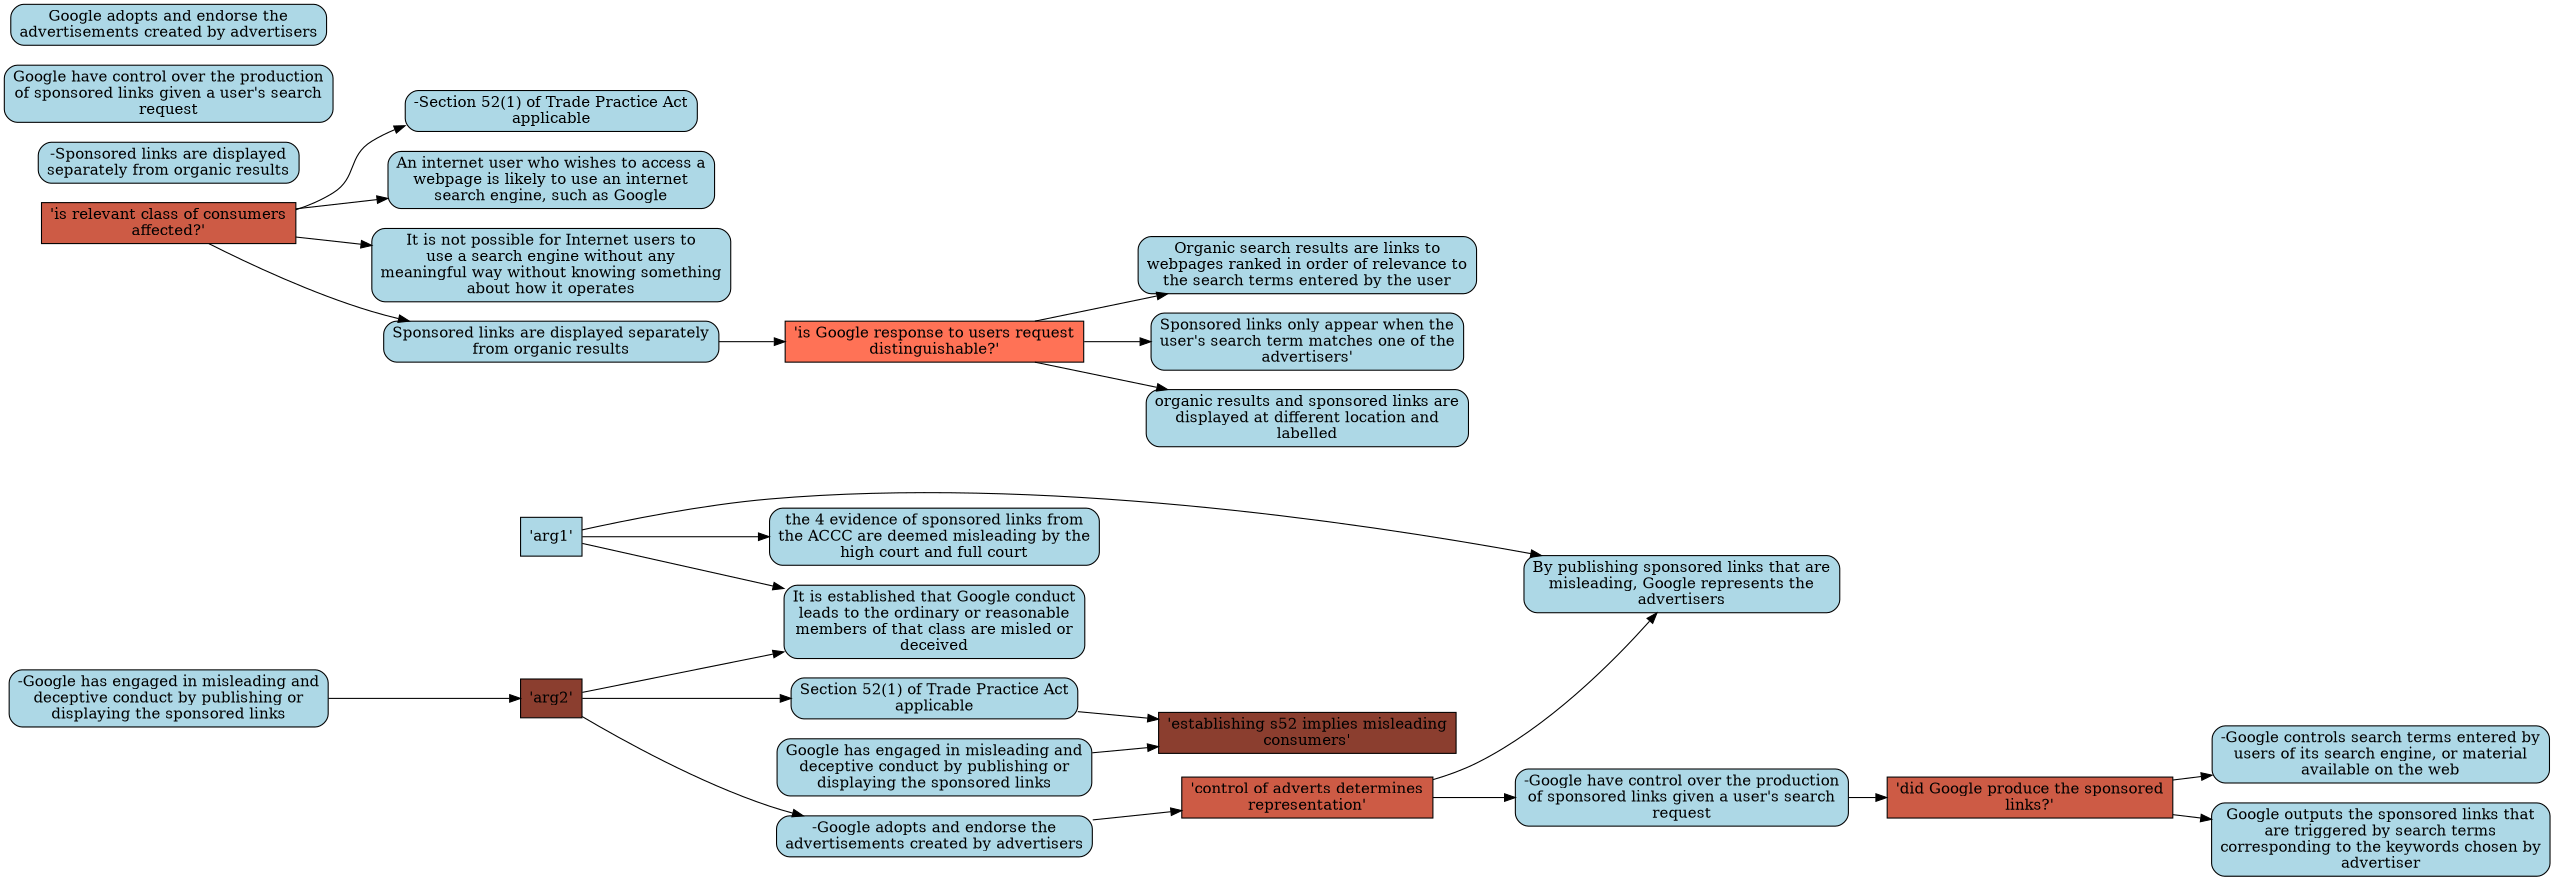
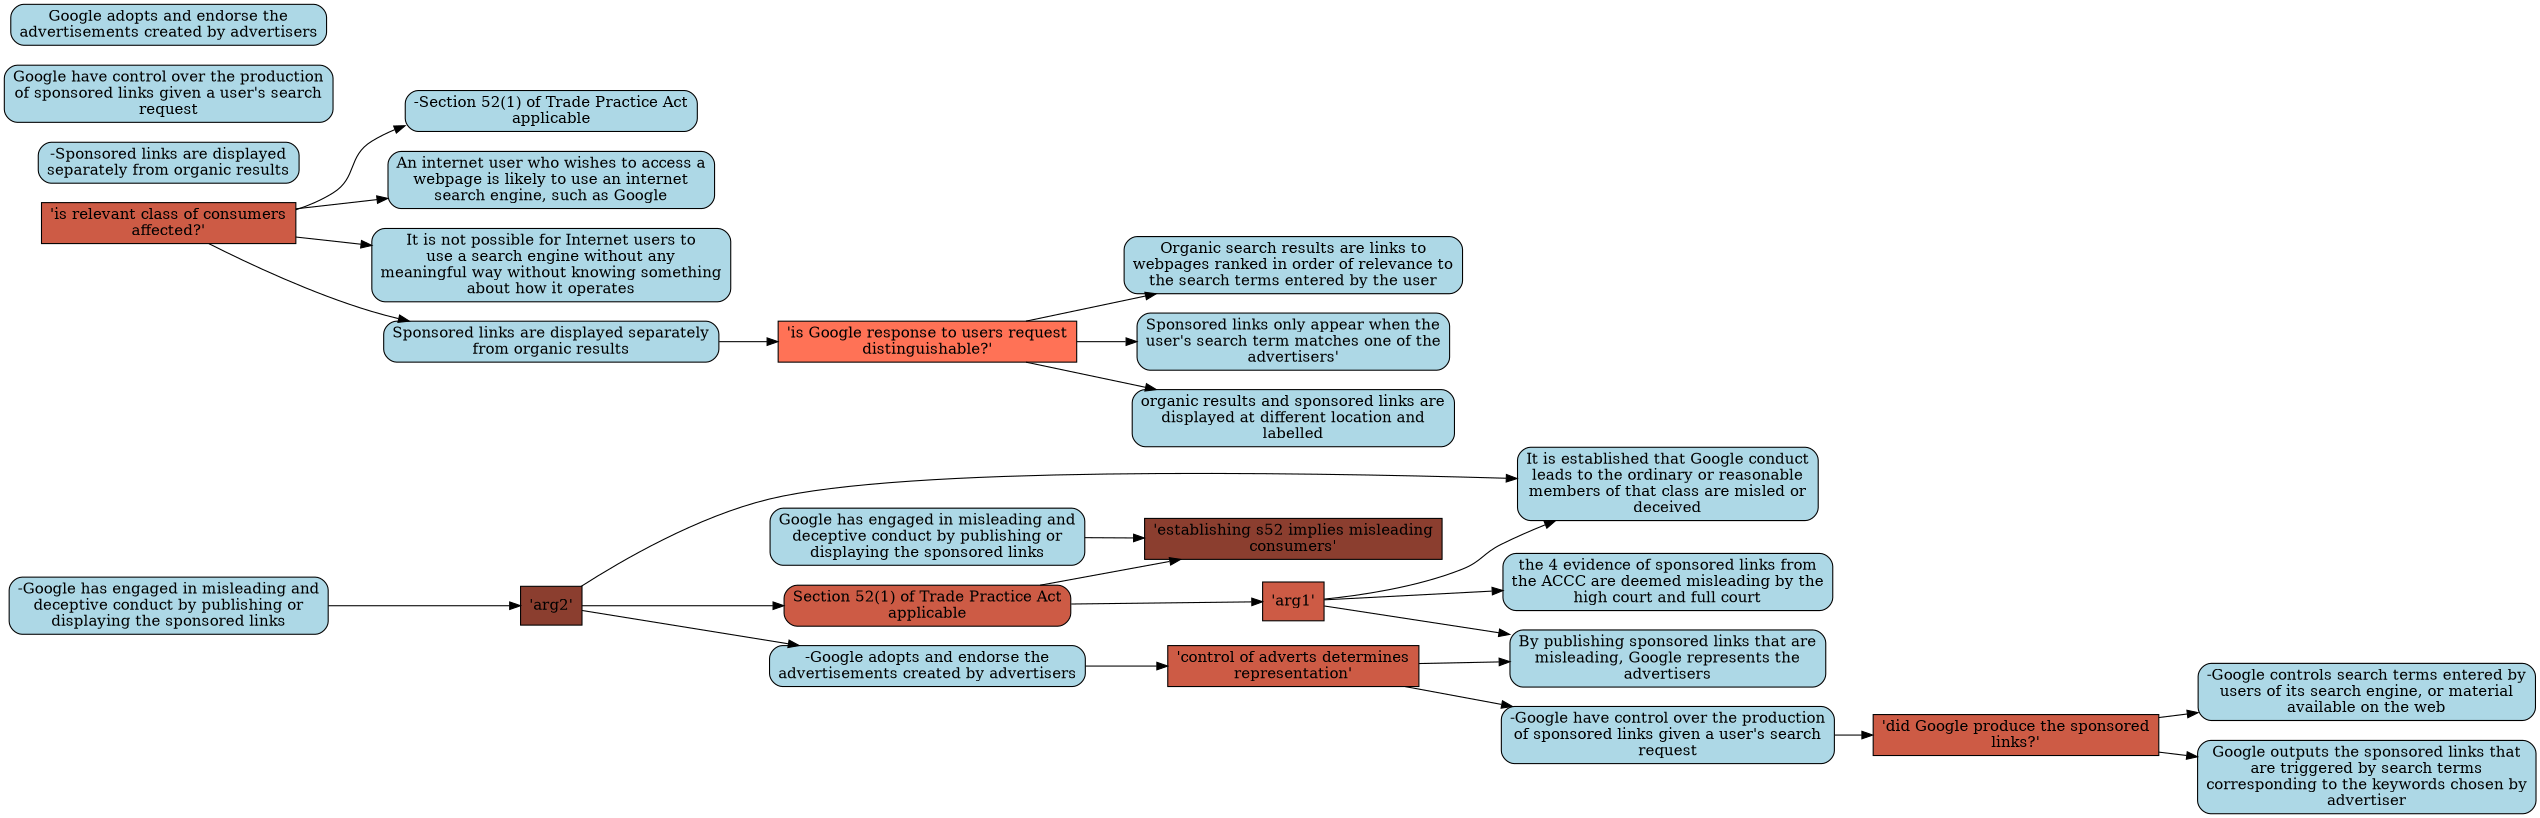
(551, 537) -> (1293, 601)
none -> (1161, 603)
(934, 698) -> (927, 606)
